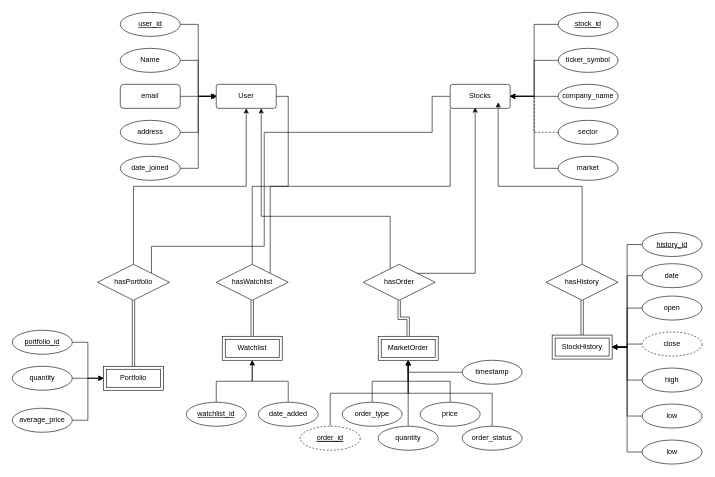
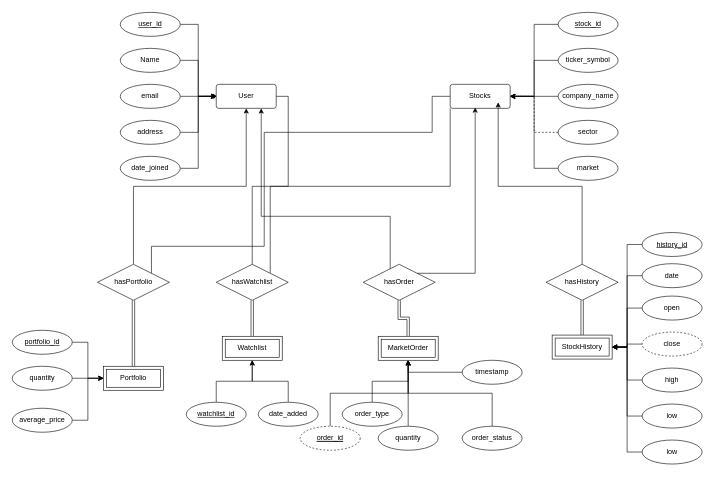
(150, 96) -> (150, 96)
(441, 381) -> none
(450, 414) -> none
